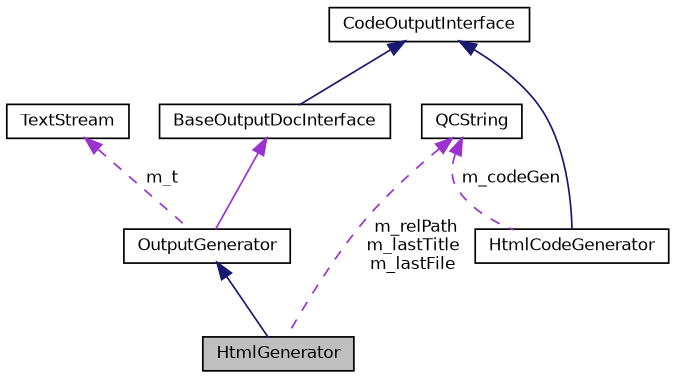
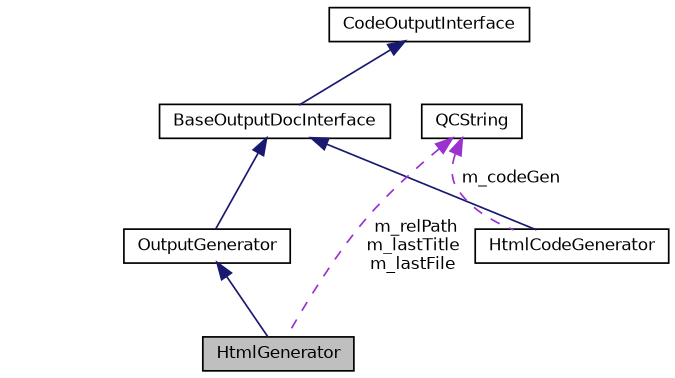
(68, 121) -> none
(550, 125) -> (432, 187)
(237, 191) -> (237, 191)
